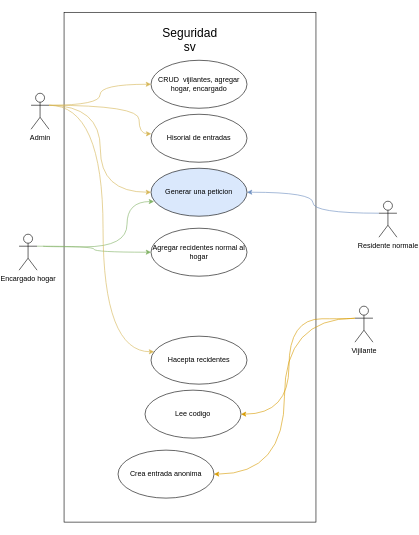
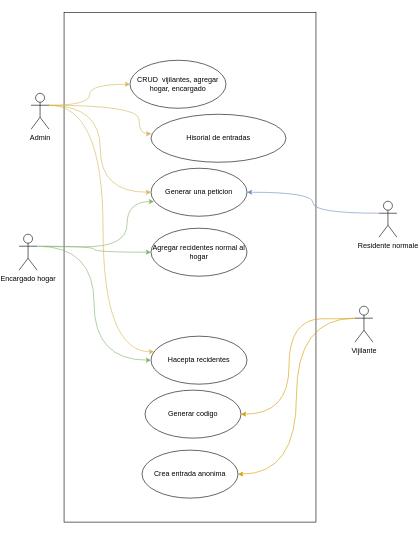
(190, 39) -> none
(199, 84) -> (178, 84)
(199, 138) -> (218, 138)
(199, 192) -> (199, 192)
none -> (94, 308)
(193, 414) -> (193, 414)
(166, 474) -> (190, 474)
